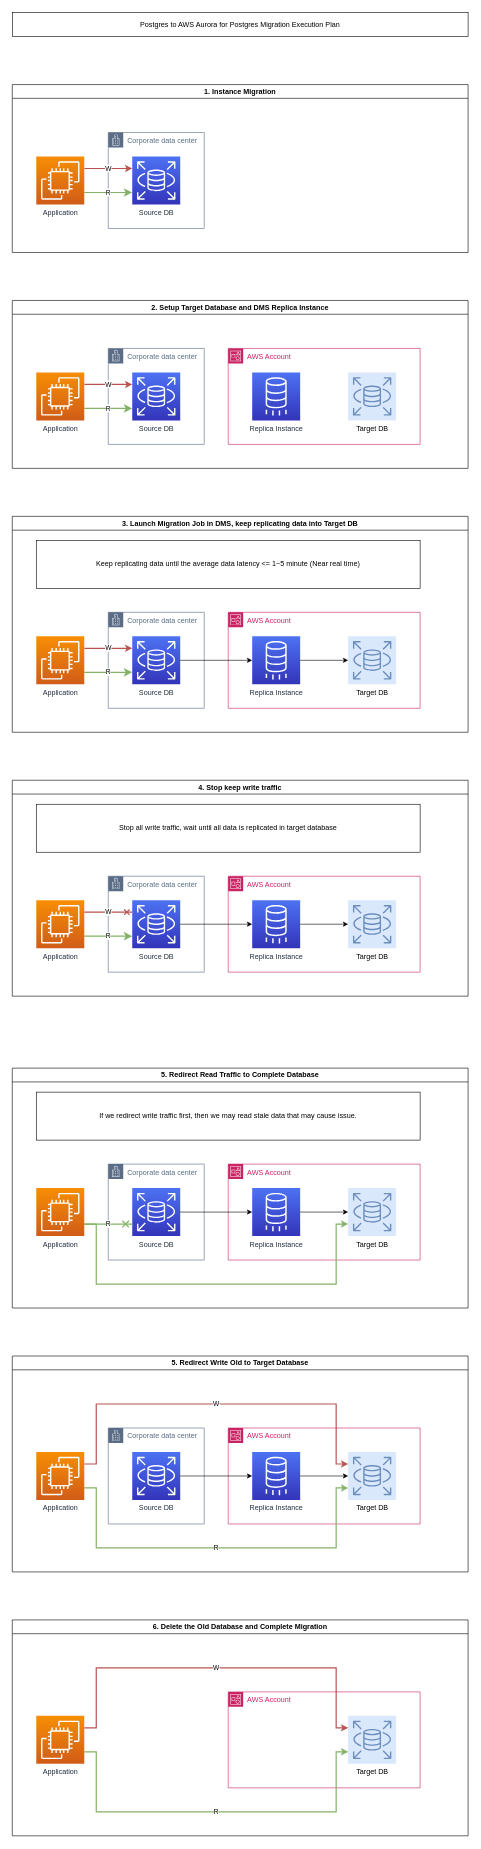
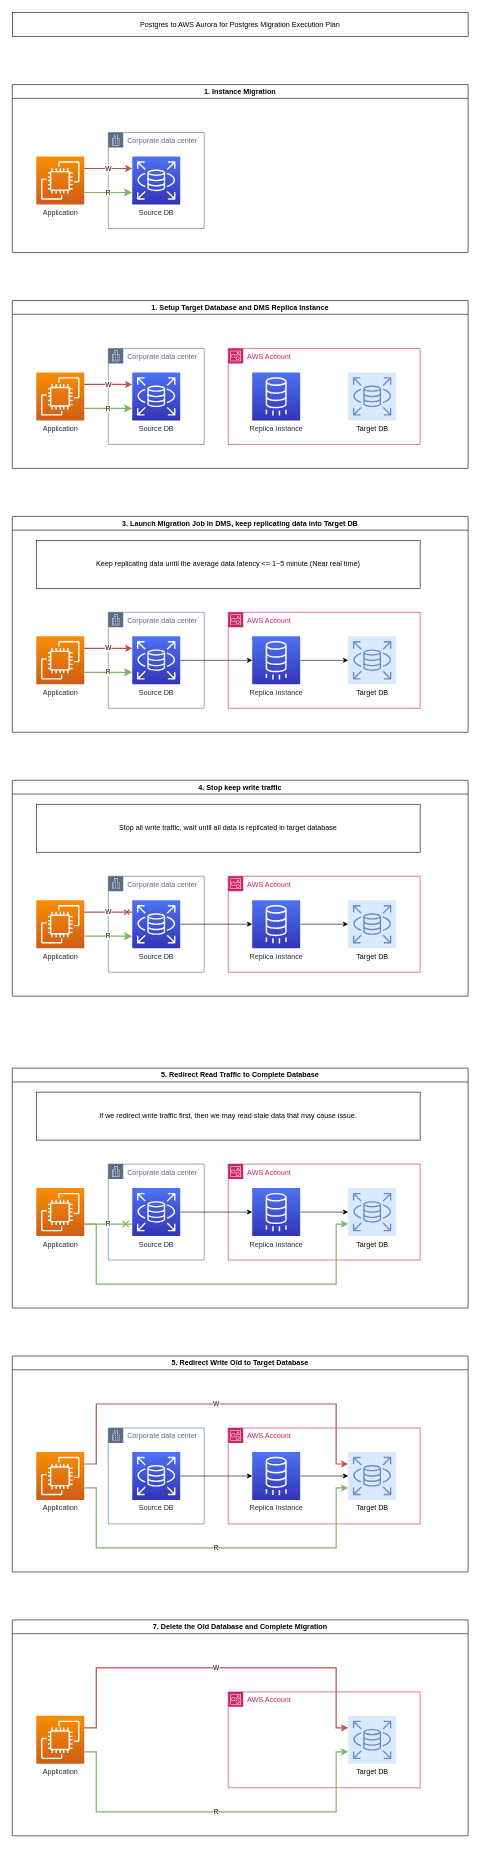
(240, 308) -> (240, 308)
(240, 1628) -> (240, 1628)
